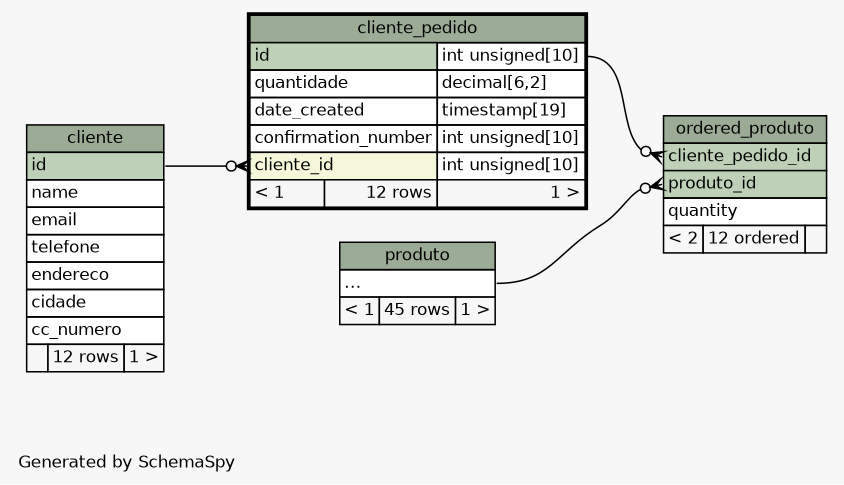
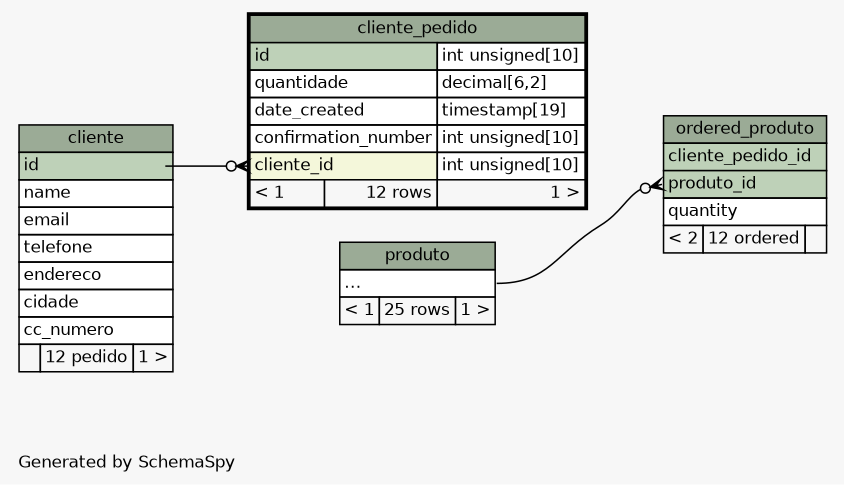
(622, 96) -> none
(417, 310) -> (417, 310)
(86, 357) -> (87, 357)
